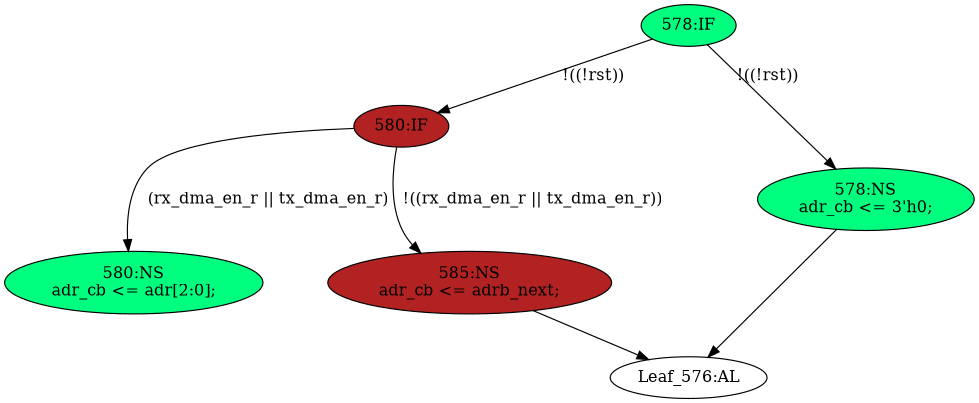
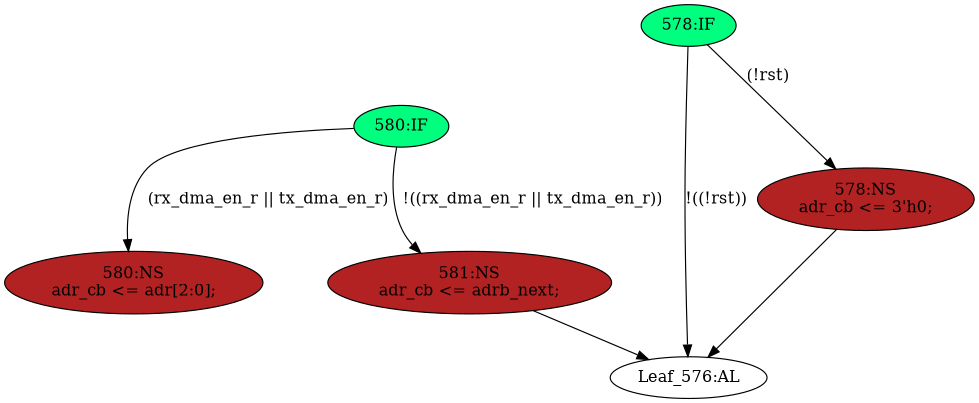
(551, 74) -> (685, 196)
(768, 76) -> (768, 76)
(401, 126) -> (401, 126)
(866, 199) -> (866, 199)
(134, 283) -> (134, 283)
(470, 283) -> (470, 283)
